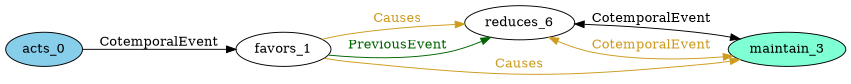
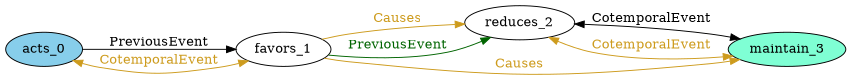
(520, 23) -> (520, 23)
(159, 42) -> (159, 42)
none -> (161, 73)
